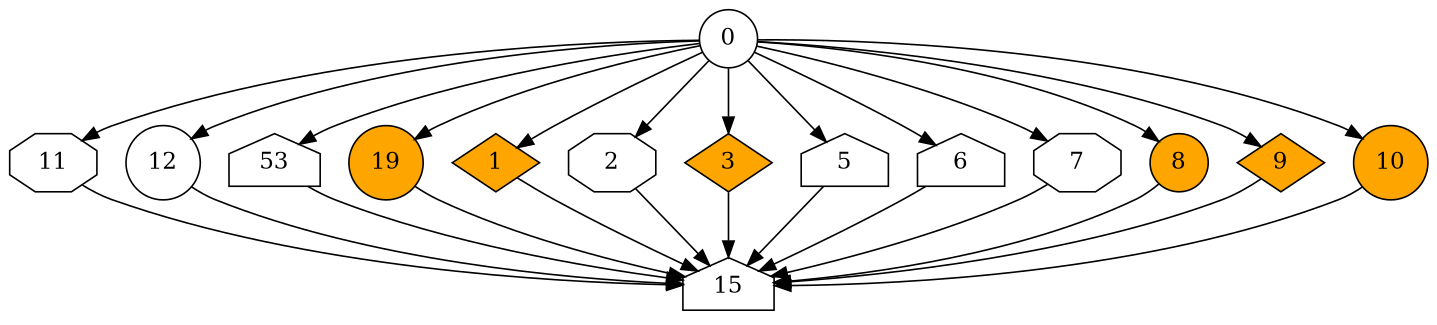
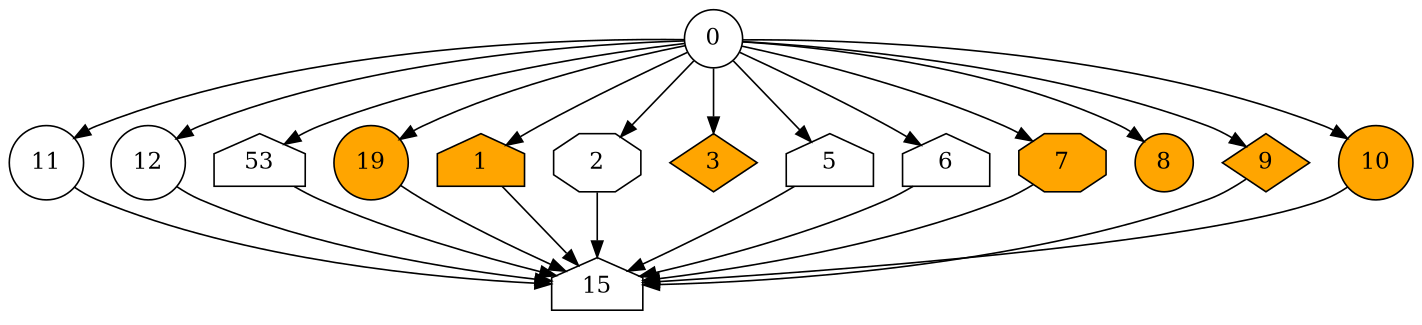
(53, 163) -> (46, 163)
(496, 163) -> (481, 163)
(1077, 163) -> (1062, 163)
(728, 216) -> none
(1008, 244) -> none
